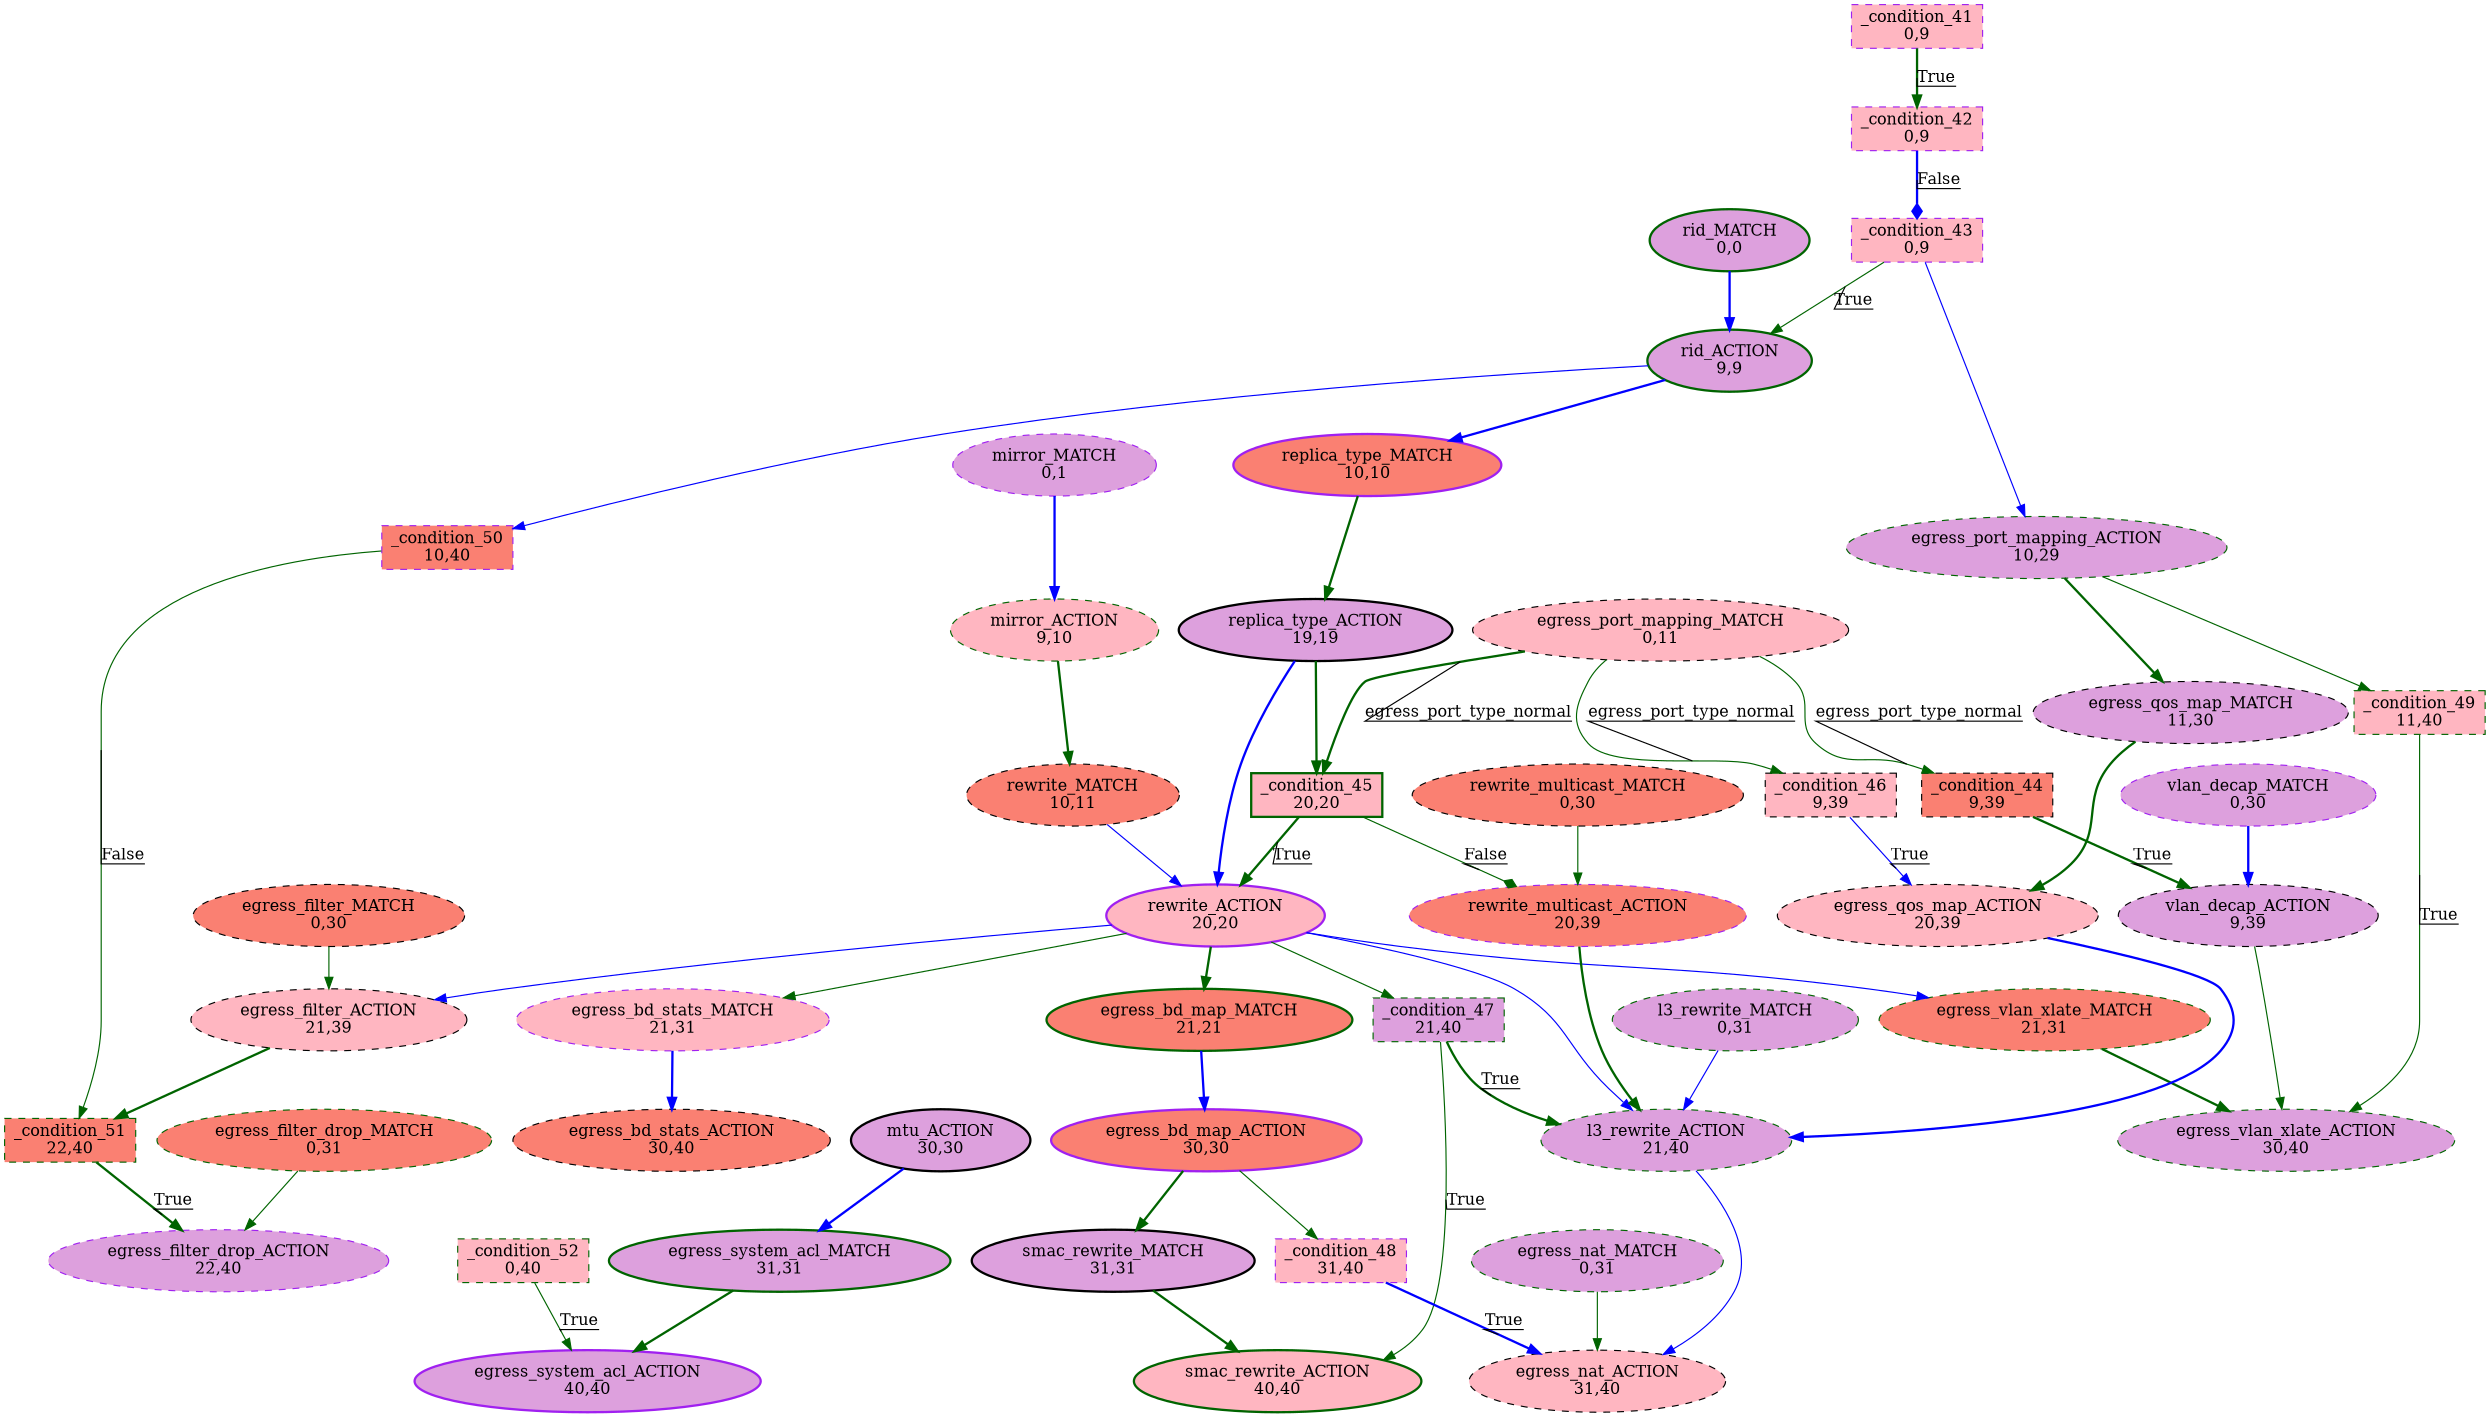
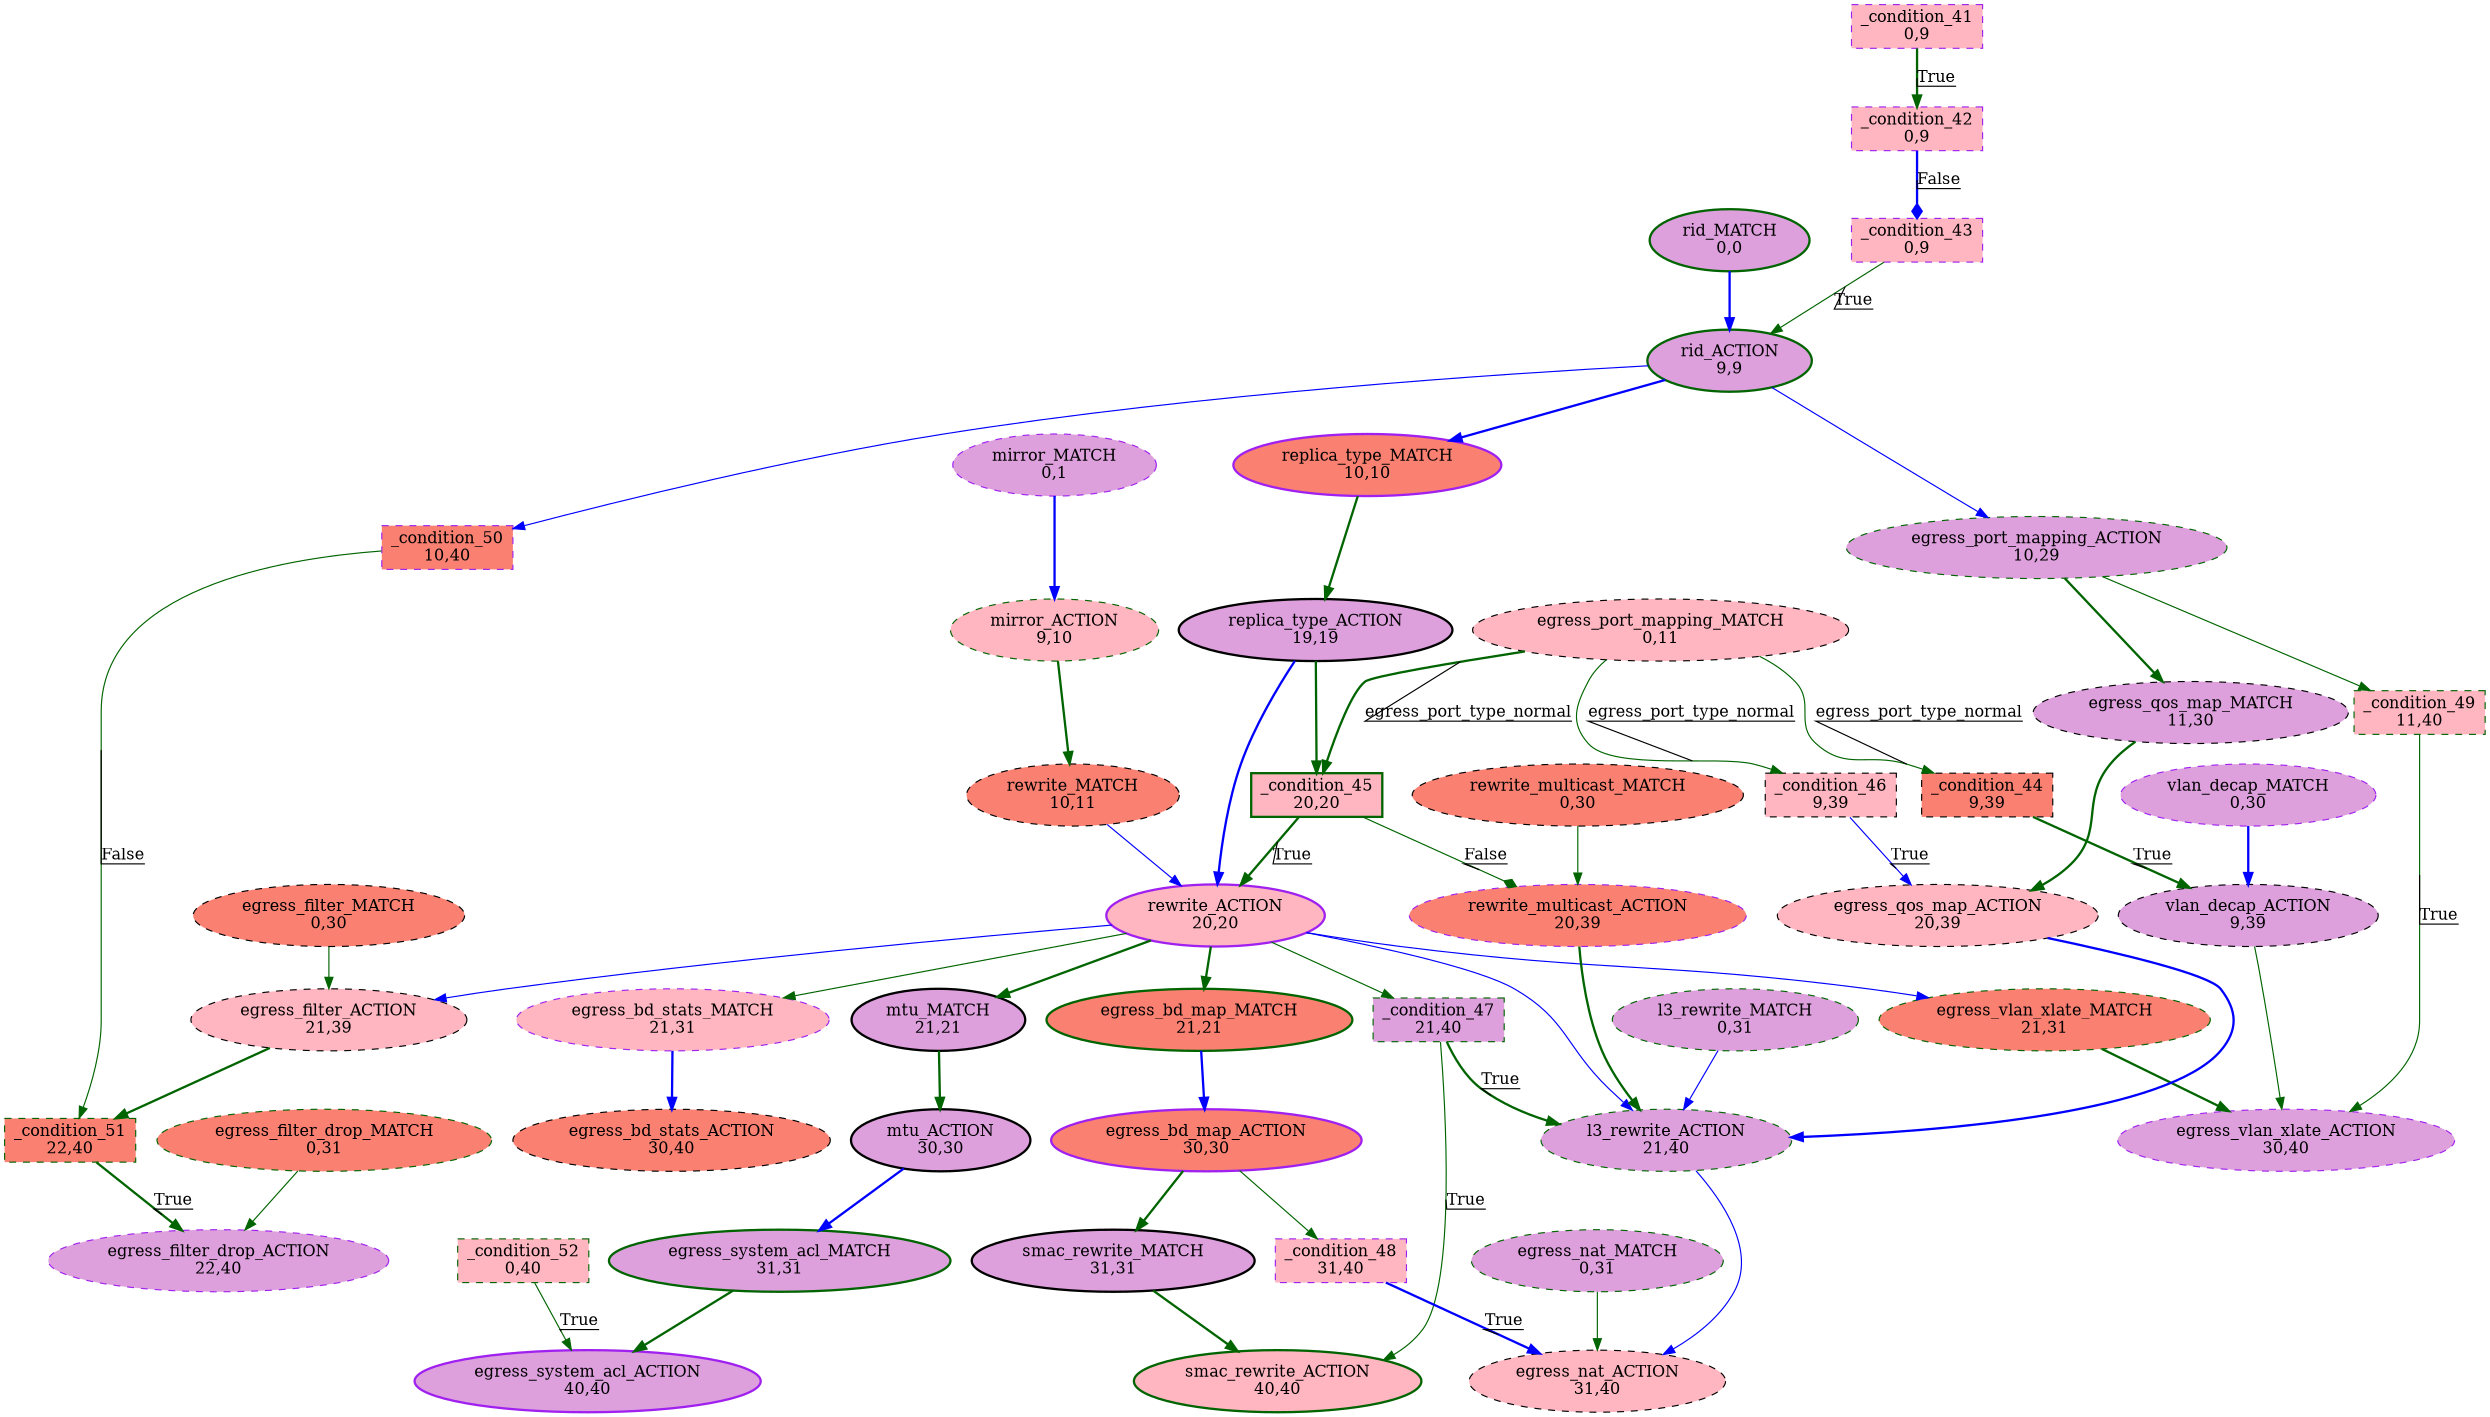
(1973, 384) -> (1875, 450)
none -> (938, 1020)
(2286, 1140) -> (2286, 1140)
